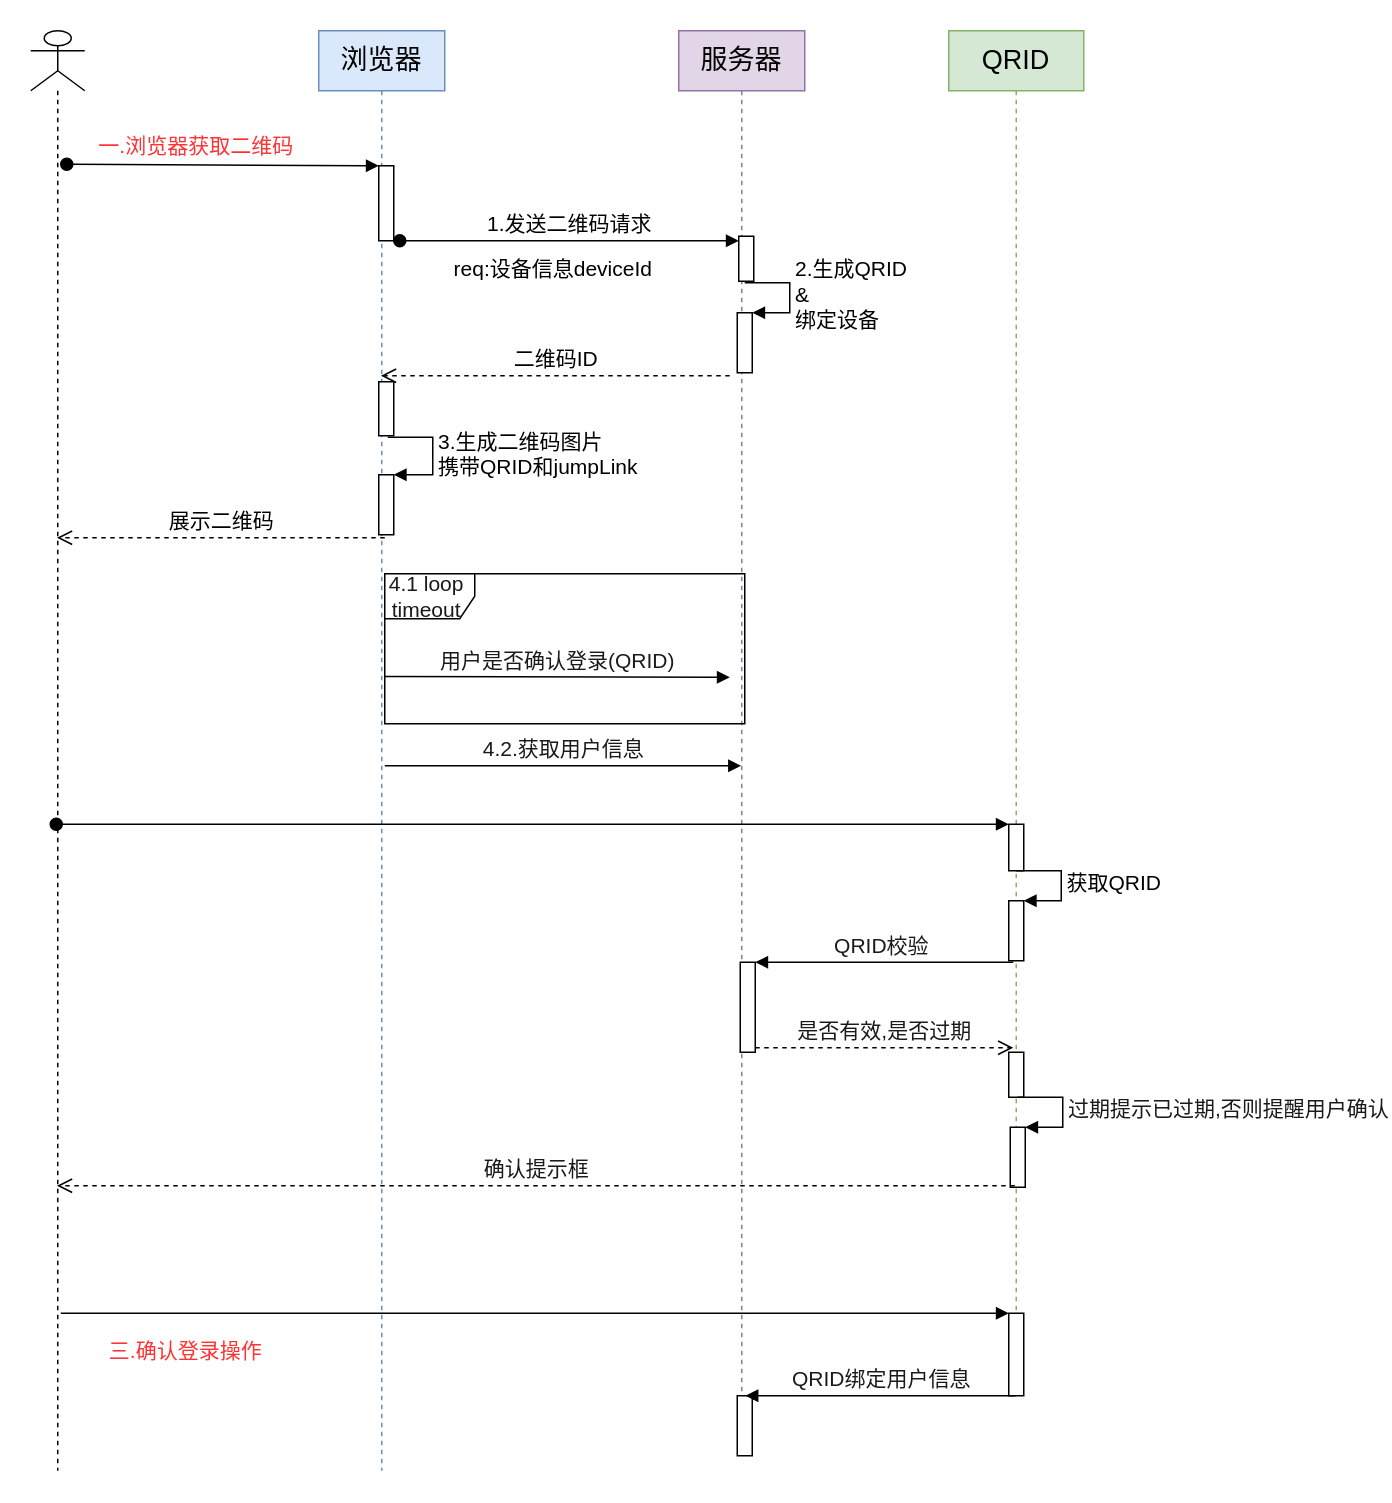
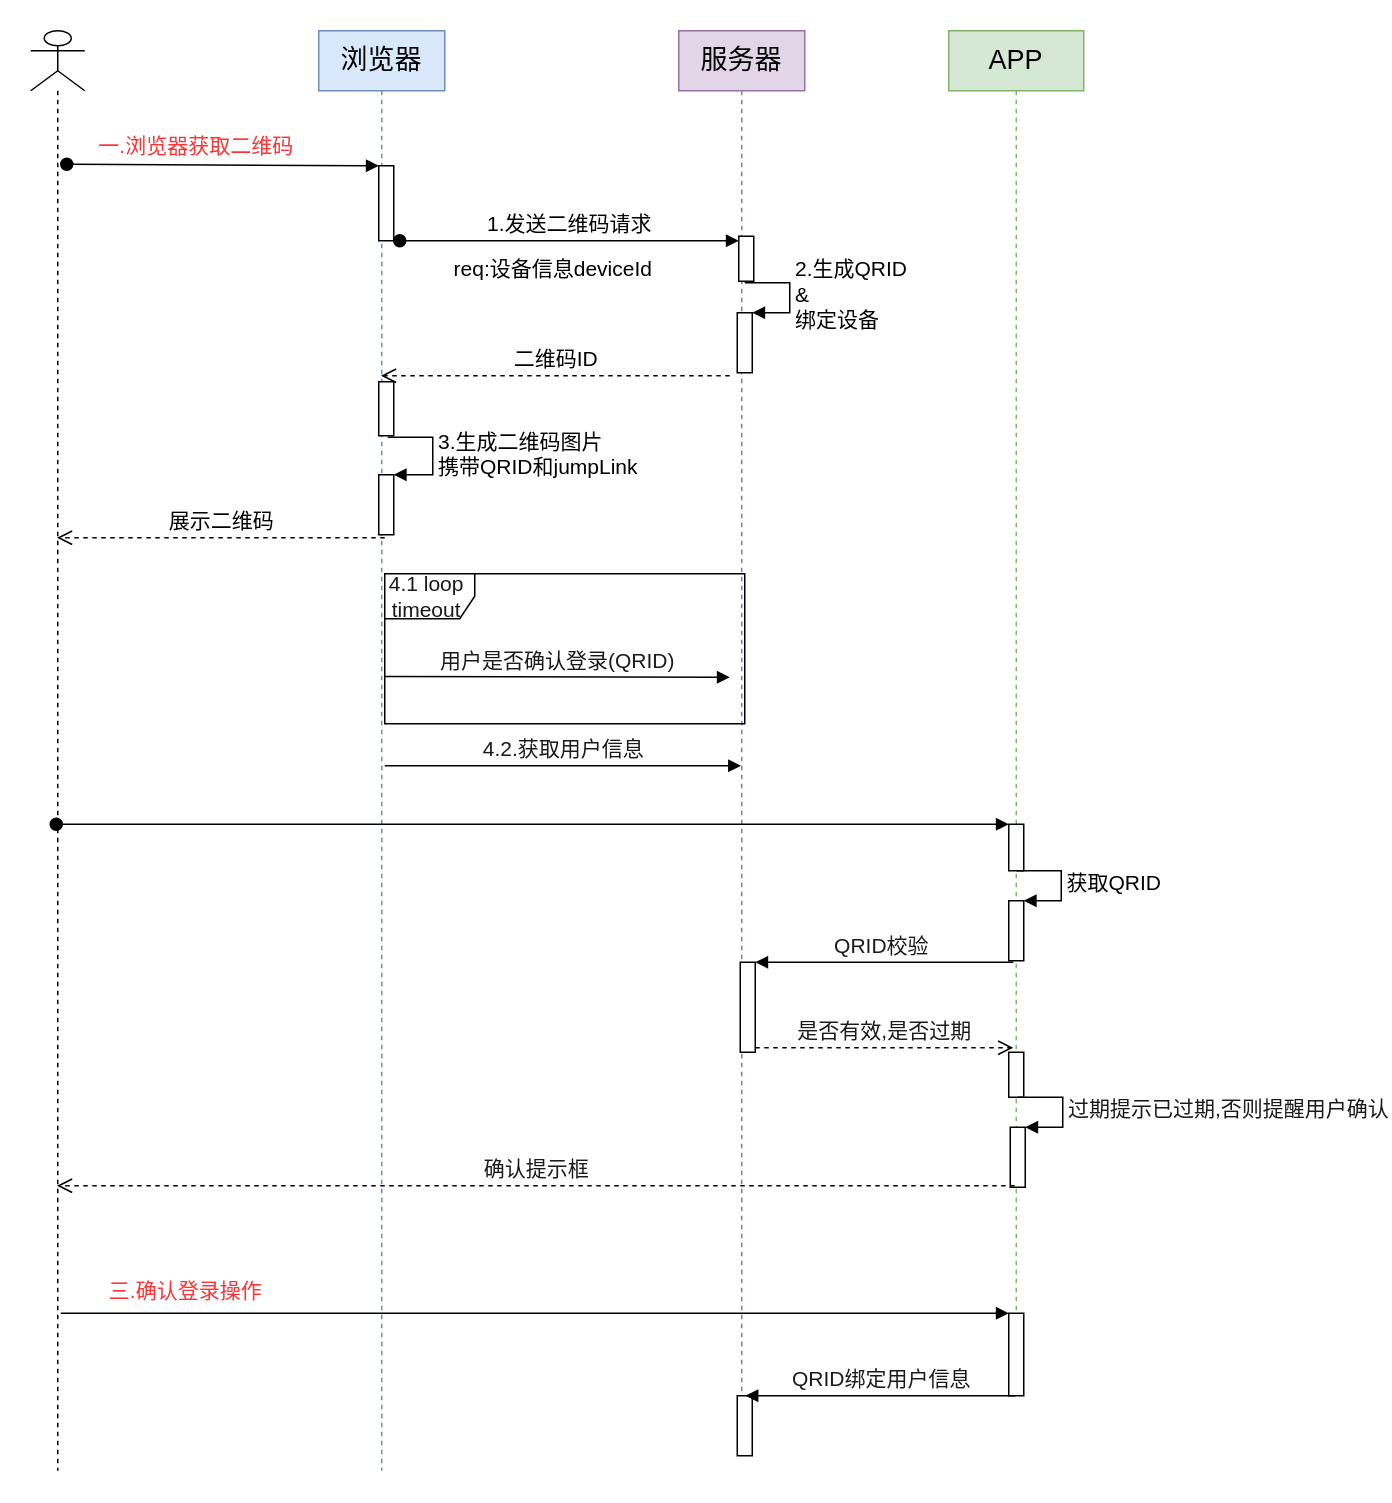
(1016, 61) -> (1016, 61)
(185, 1351) -> (185, 1291)
